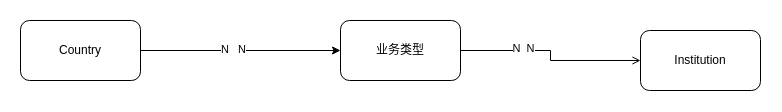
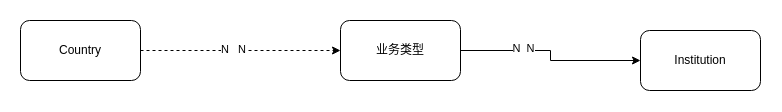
(289, 51) -> (289, 51)
(634, 61) -> (632, 61)
